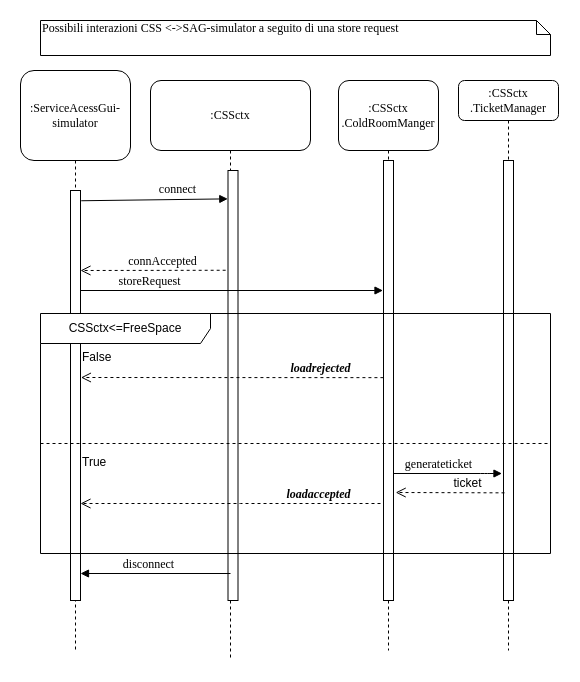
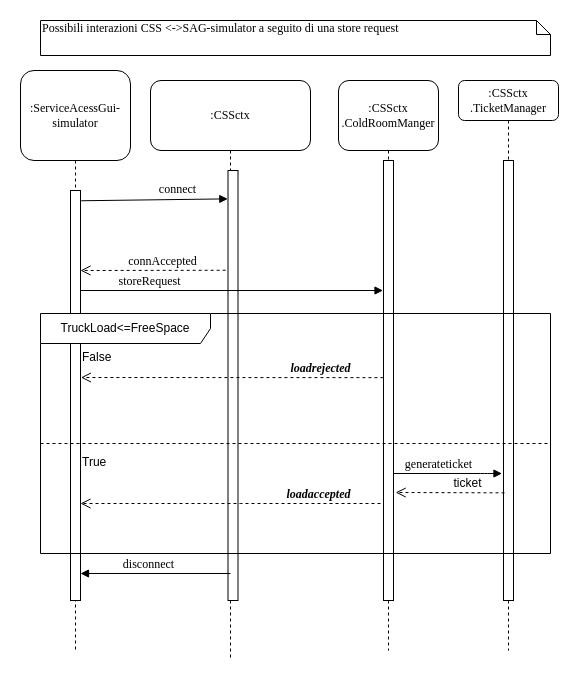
(126, 329) -> (126, 329)
